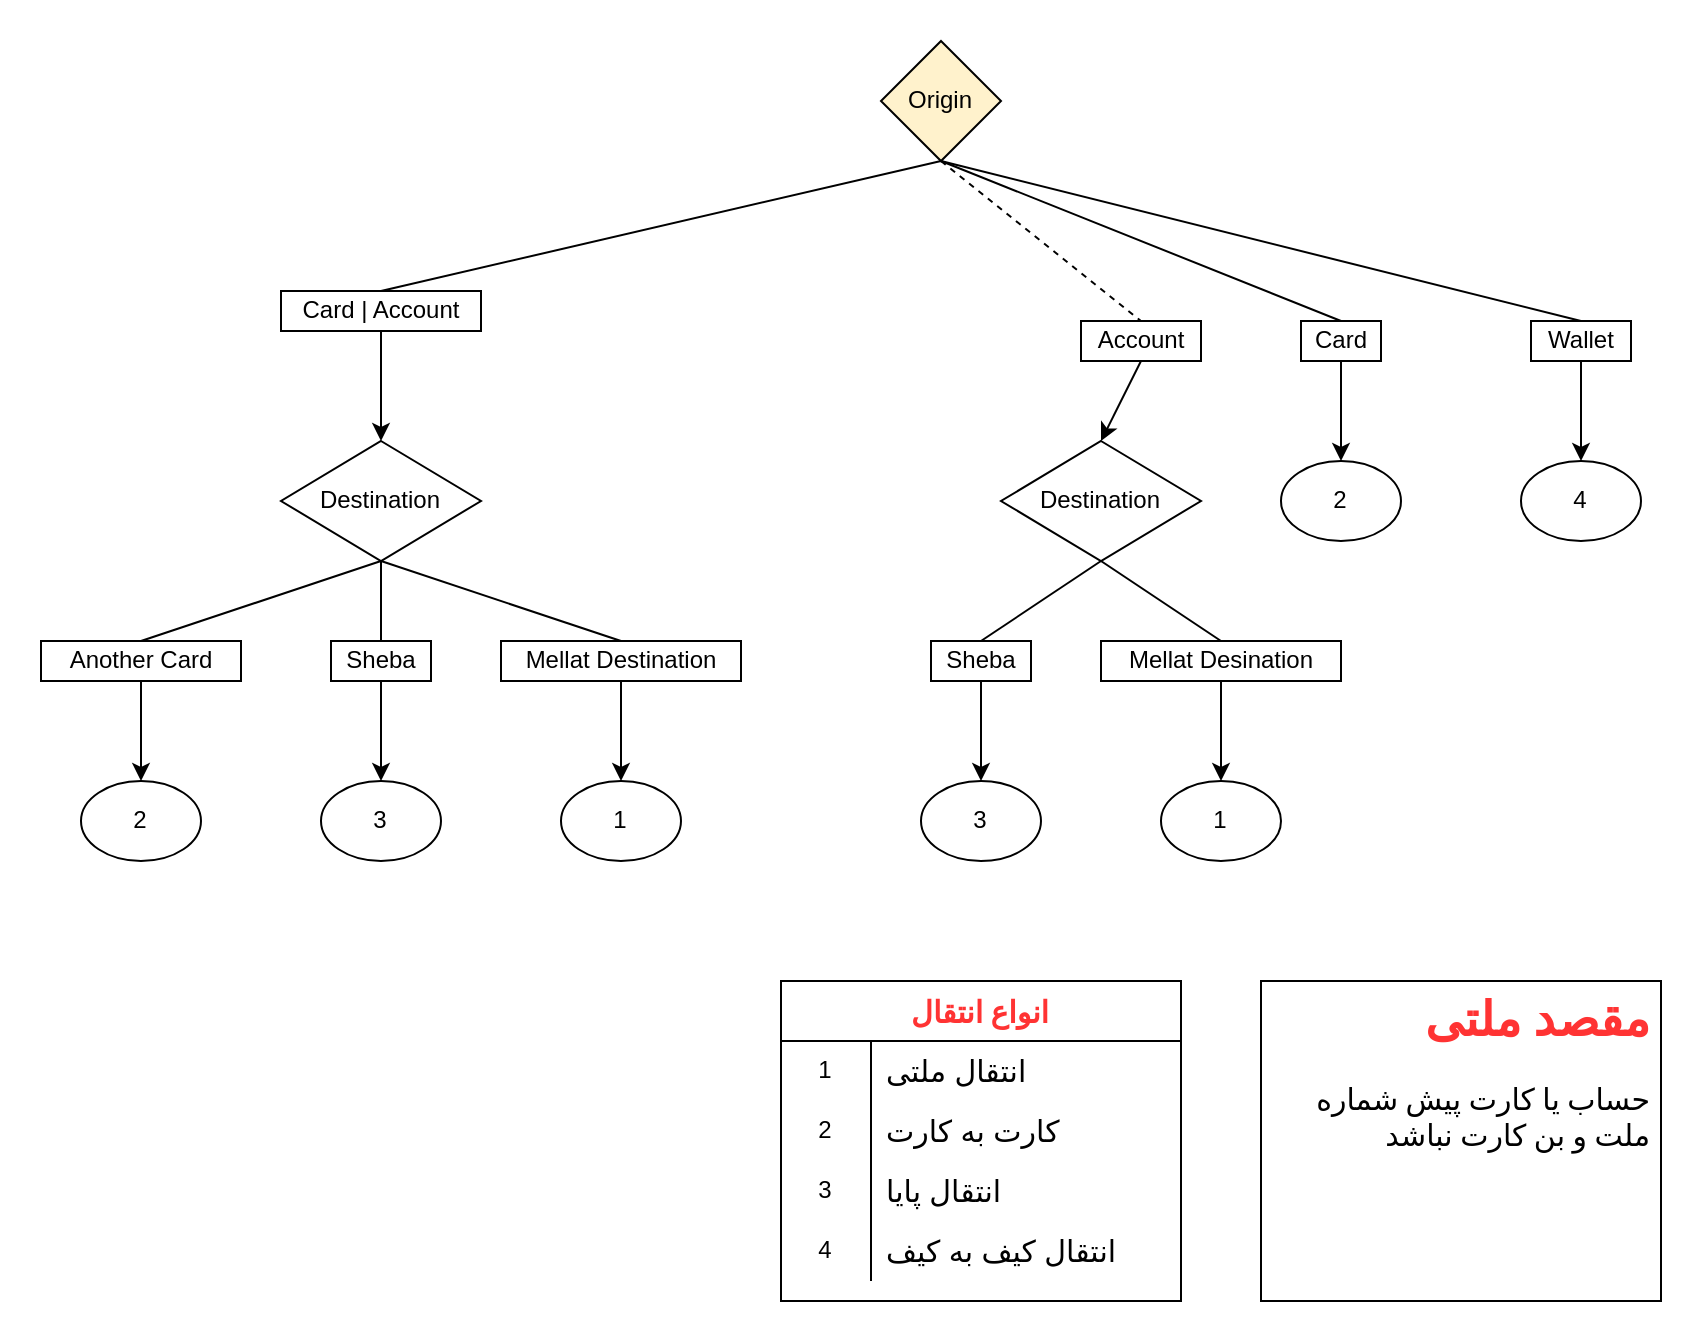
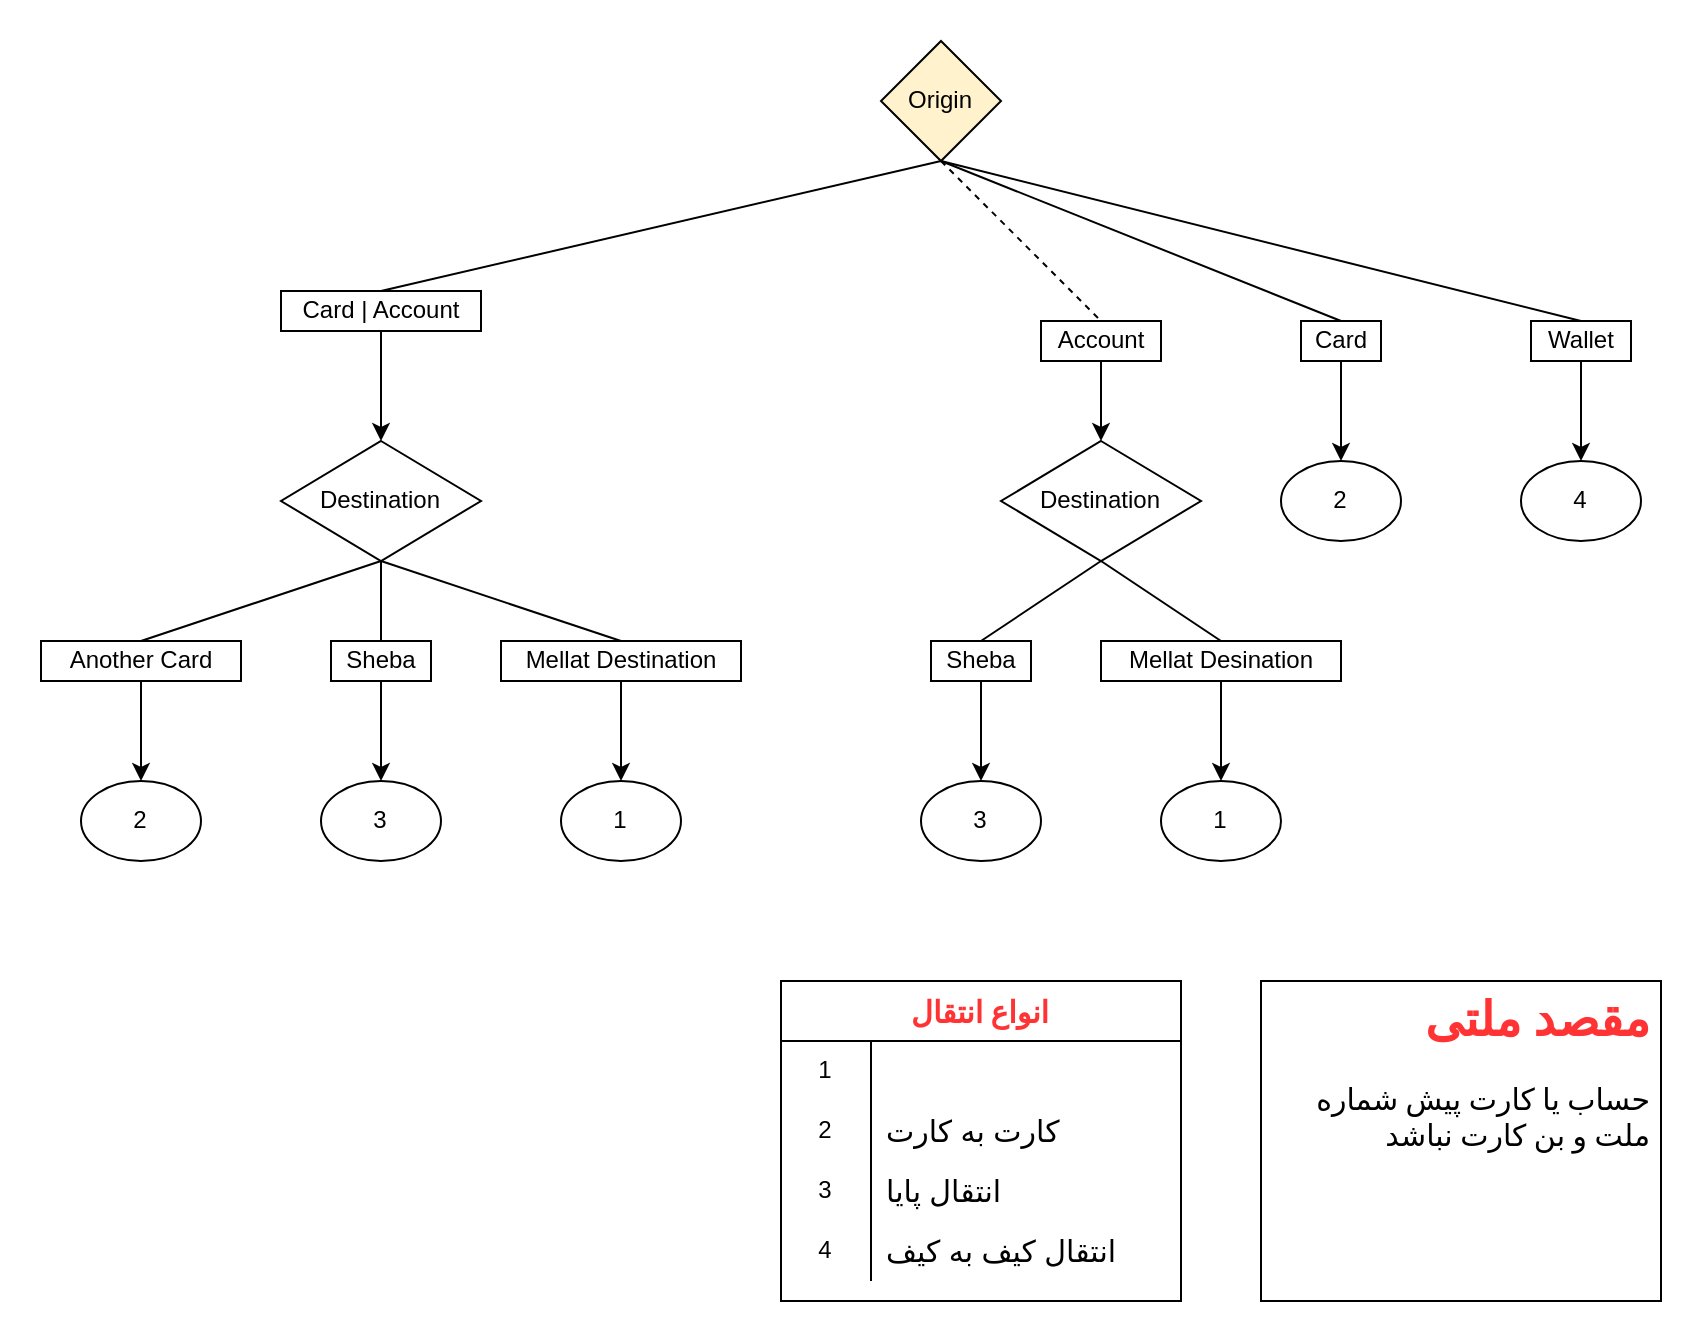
(1141, 341) -> (1101, 341)
(1026, 1071) -> none
